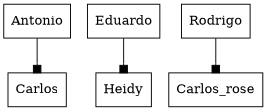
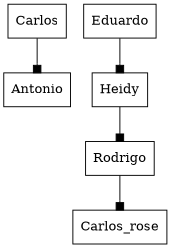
(37, 51) -> (37, 51)
none -> (120, 119)
